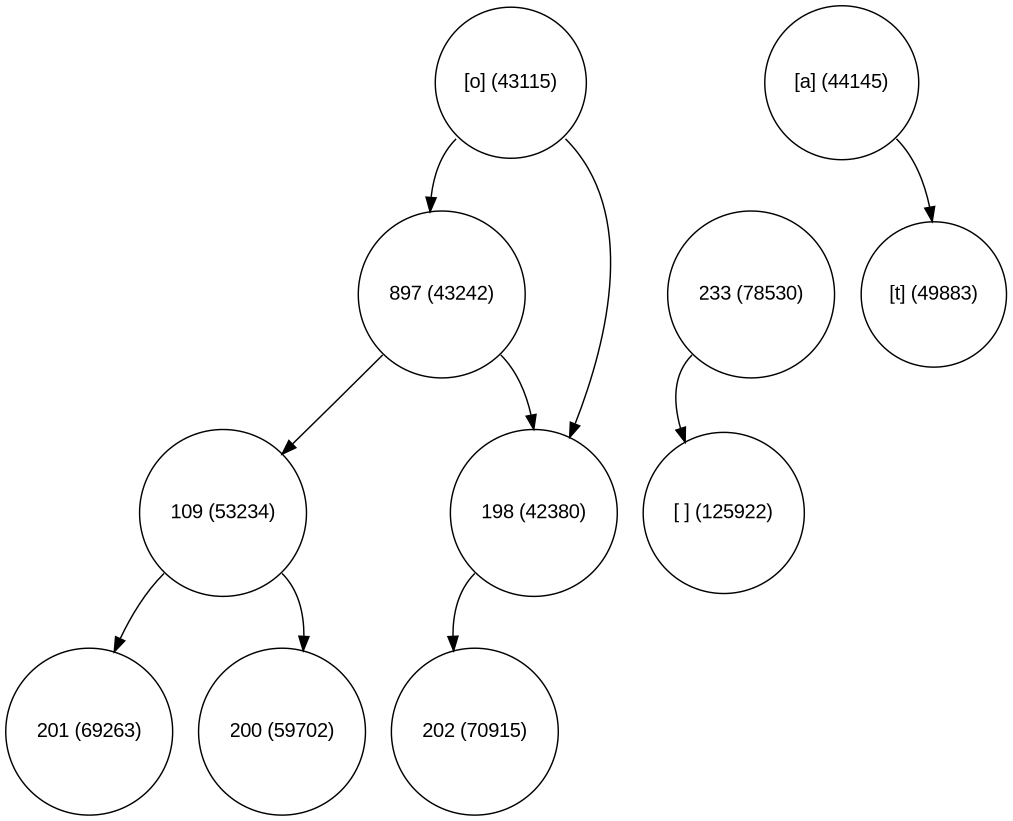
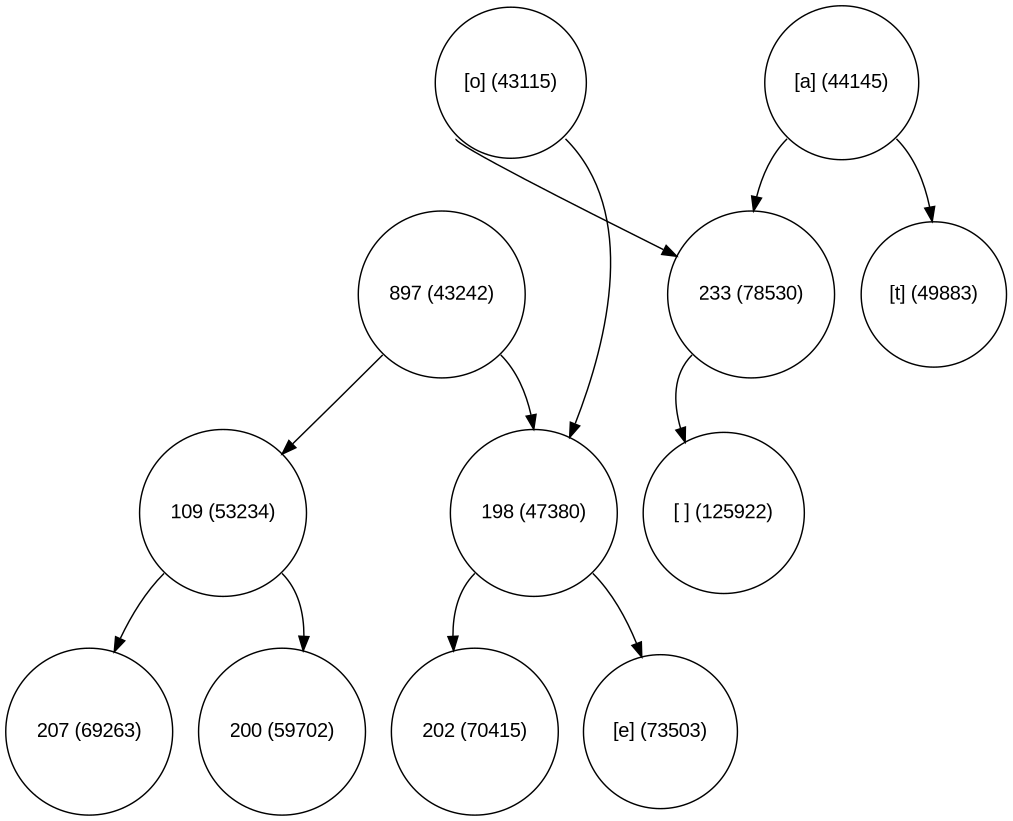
(439, 166) -> (558, 197)
none -> (768, 166)
(534, 513) -> (534, 513)
(89, 732) -> (89, 732)
(475, 732) -> (475, 732)
none -> (660, 732)
